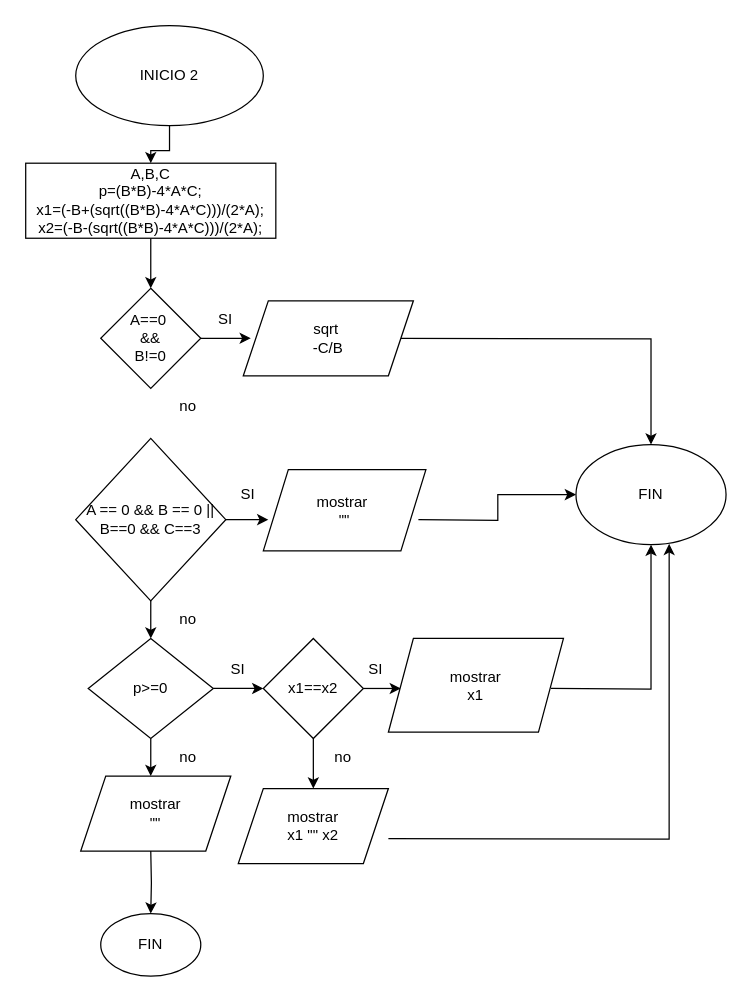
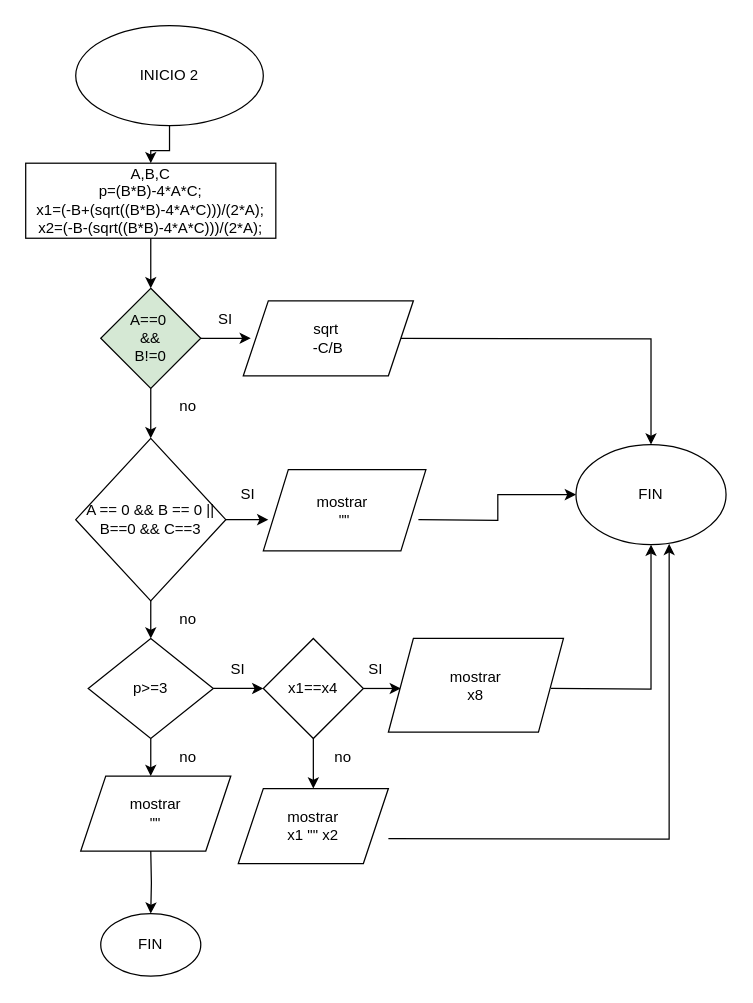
(151, 338) -> (151, 338)
none -> (151, 409)
(476, 686) -> (476, 686)
(151, 688) -> (151, 688)
(313, 688) -> (313, 688)
